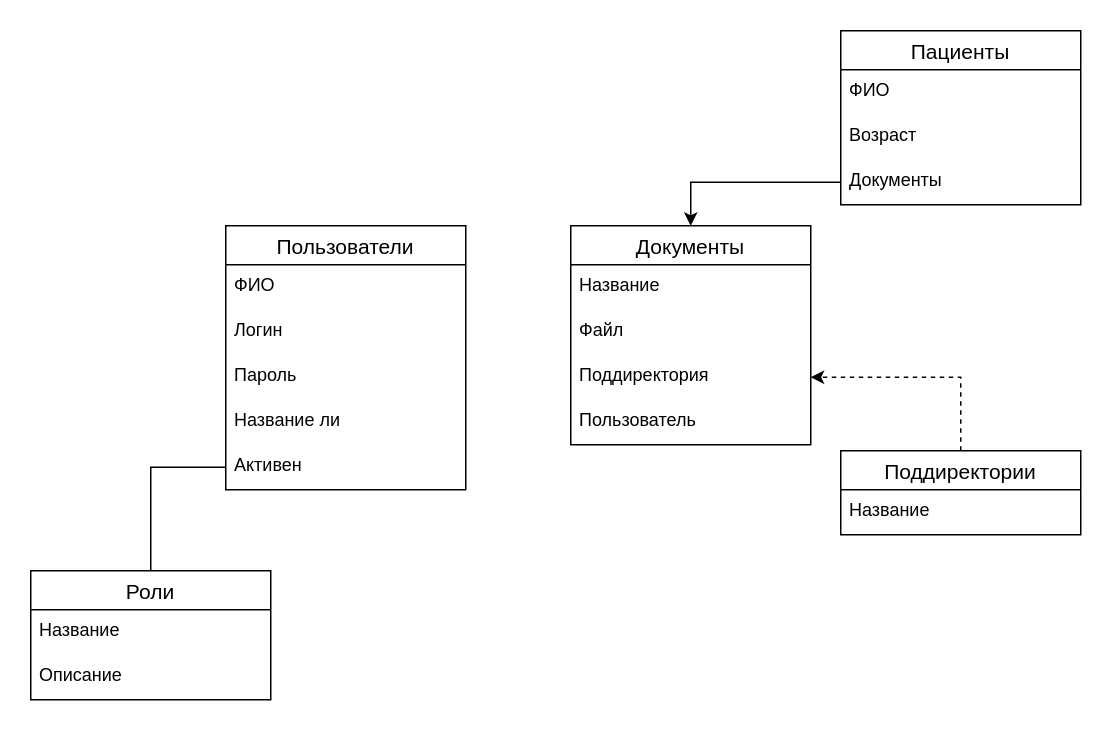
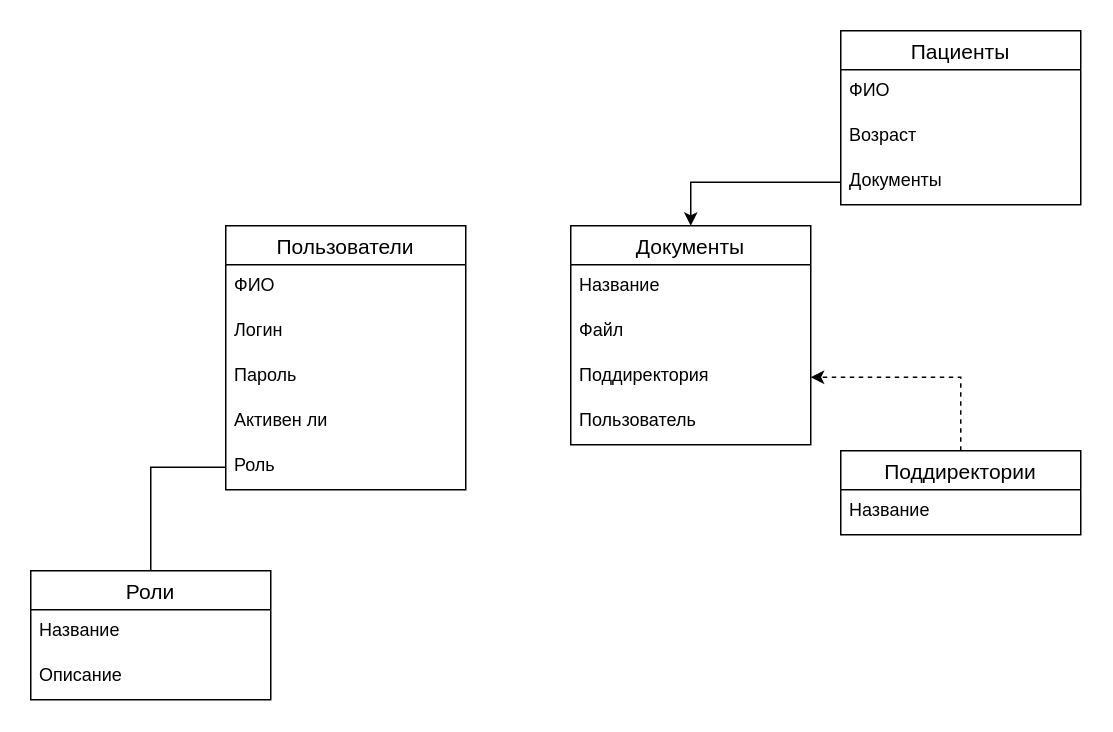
(288, 421) -> (283, 421)
(270, 466) -> (255, 466)
